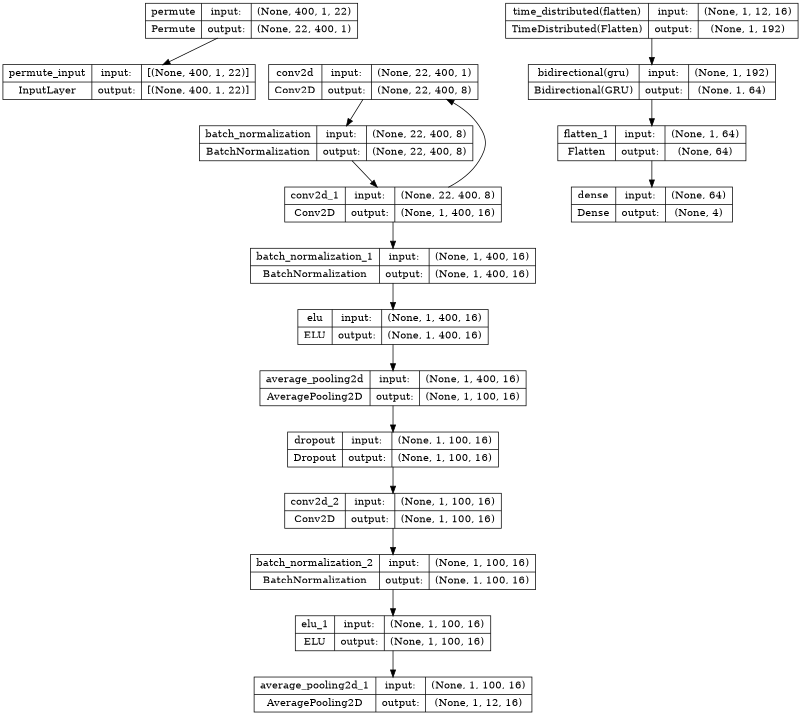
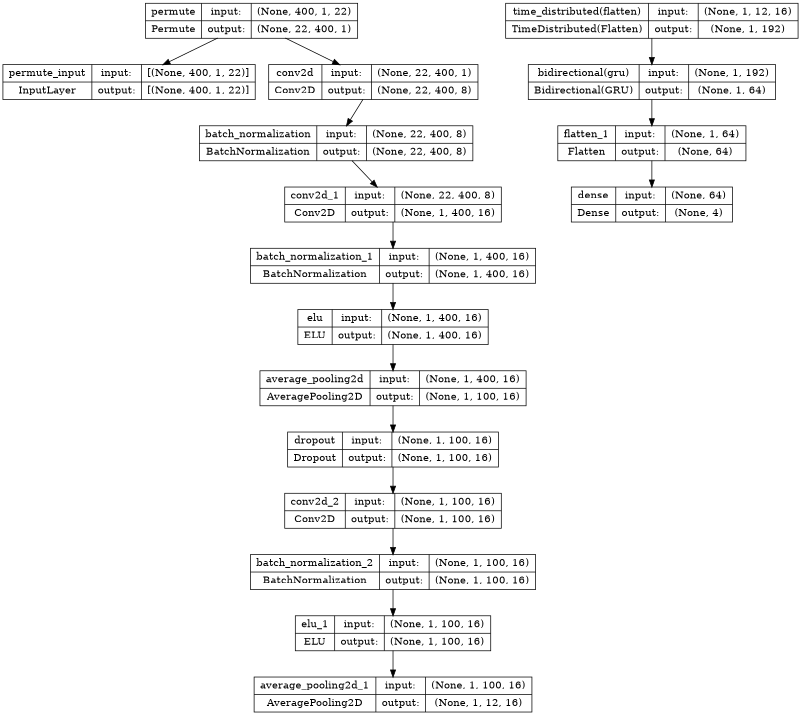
(485, 146) -> (309, 50)
